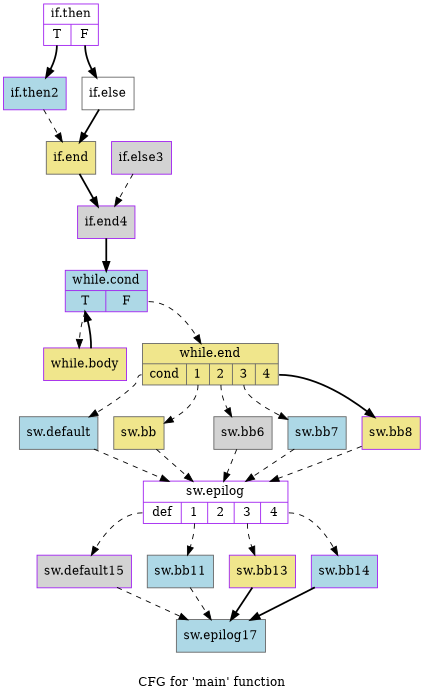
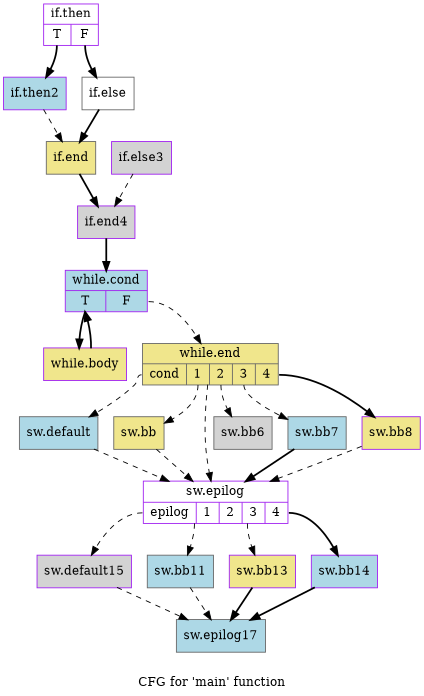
(81, 325) -> (81, 325)
(232, 461) -> (205, 429)
(274, 463) -> (274, 463)
(162, 512) -> (170, 512)
(315, 524) -> (315, 524)
